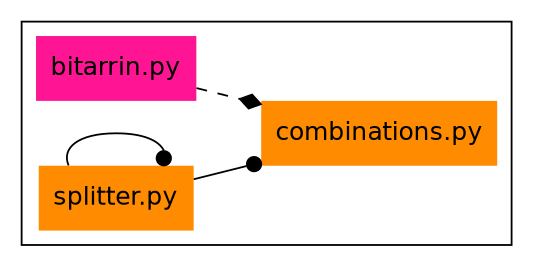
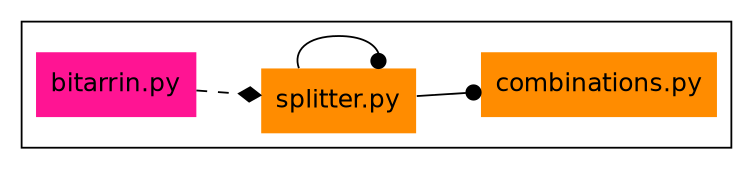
(218, 94) -> (217, 92)
